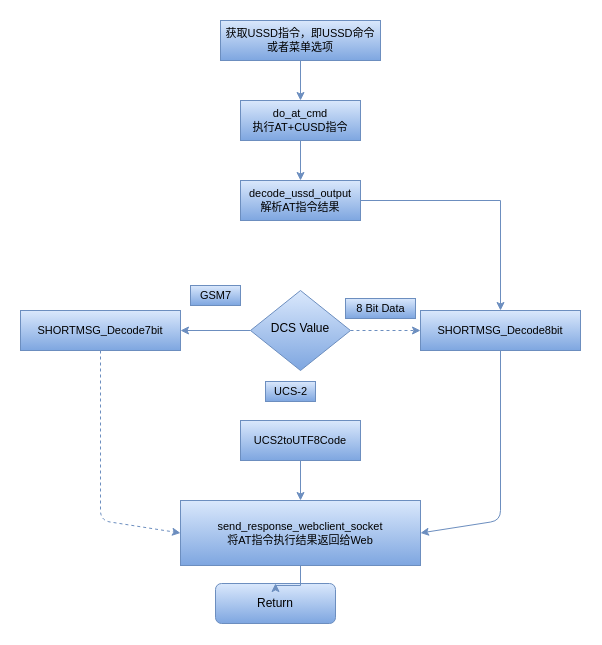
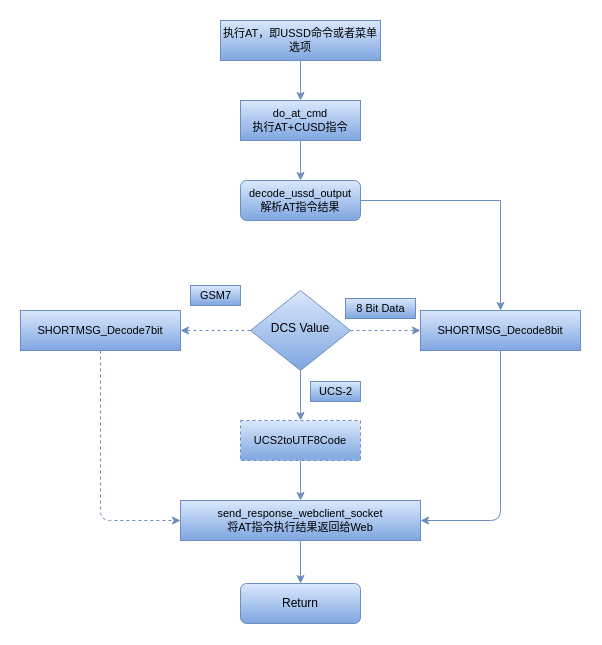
(301, 41) -> (301, 41)
(301, 201) -> (301, 201)
(219, 331) -> (219, 331)
(291, 392) -> (336, 392)
none -> (301, 392)
(301, 441) -> (301, 441)
(301, 533) -> (301, 521)
(276, 604) -> (301, 604)
